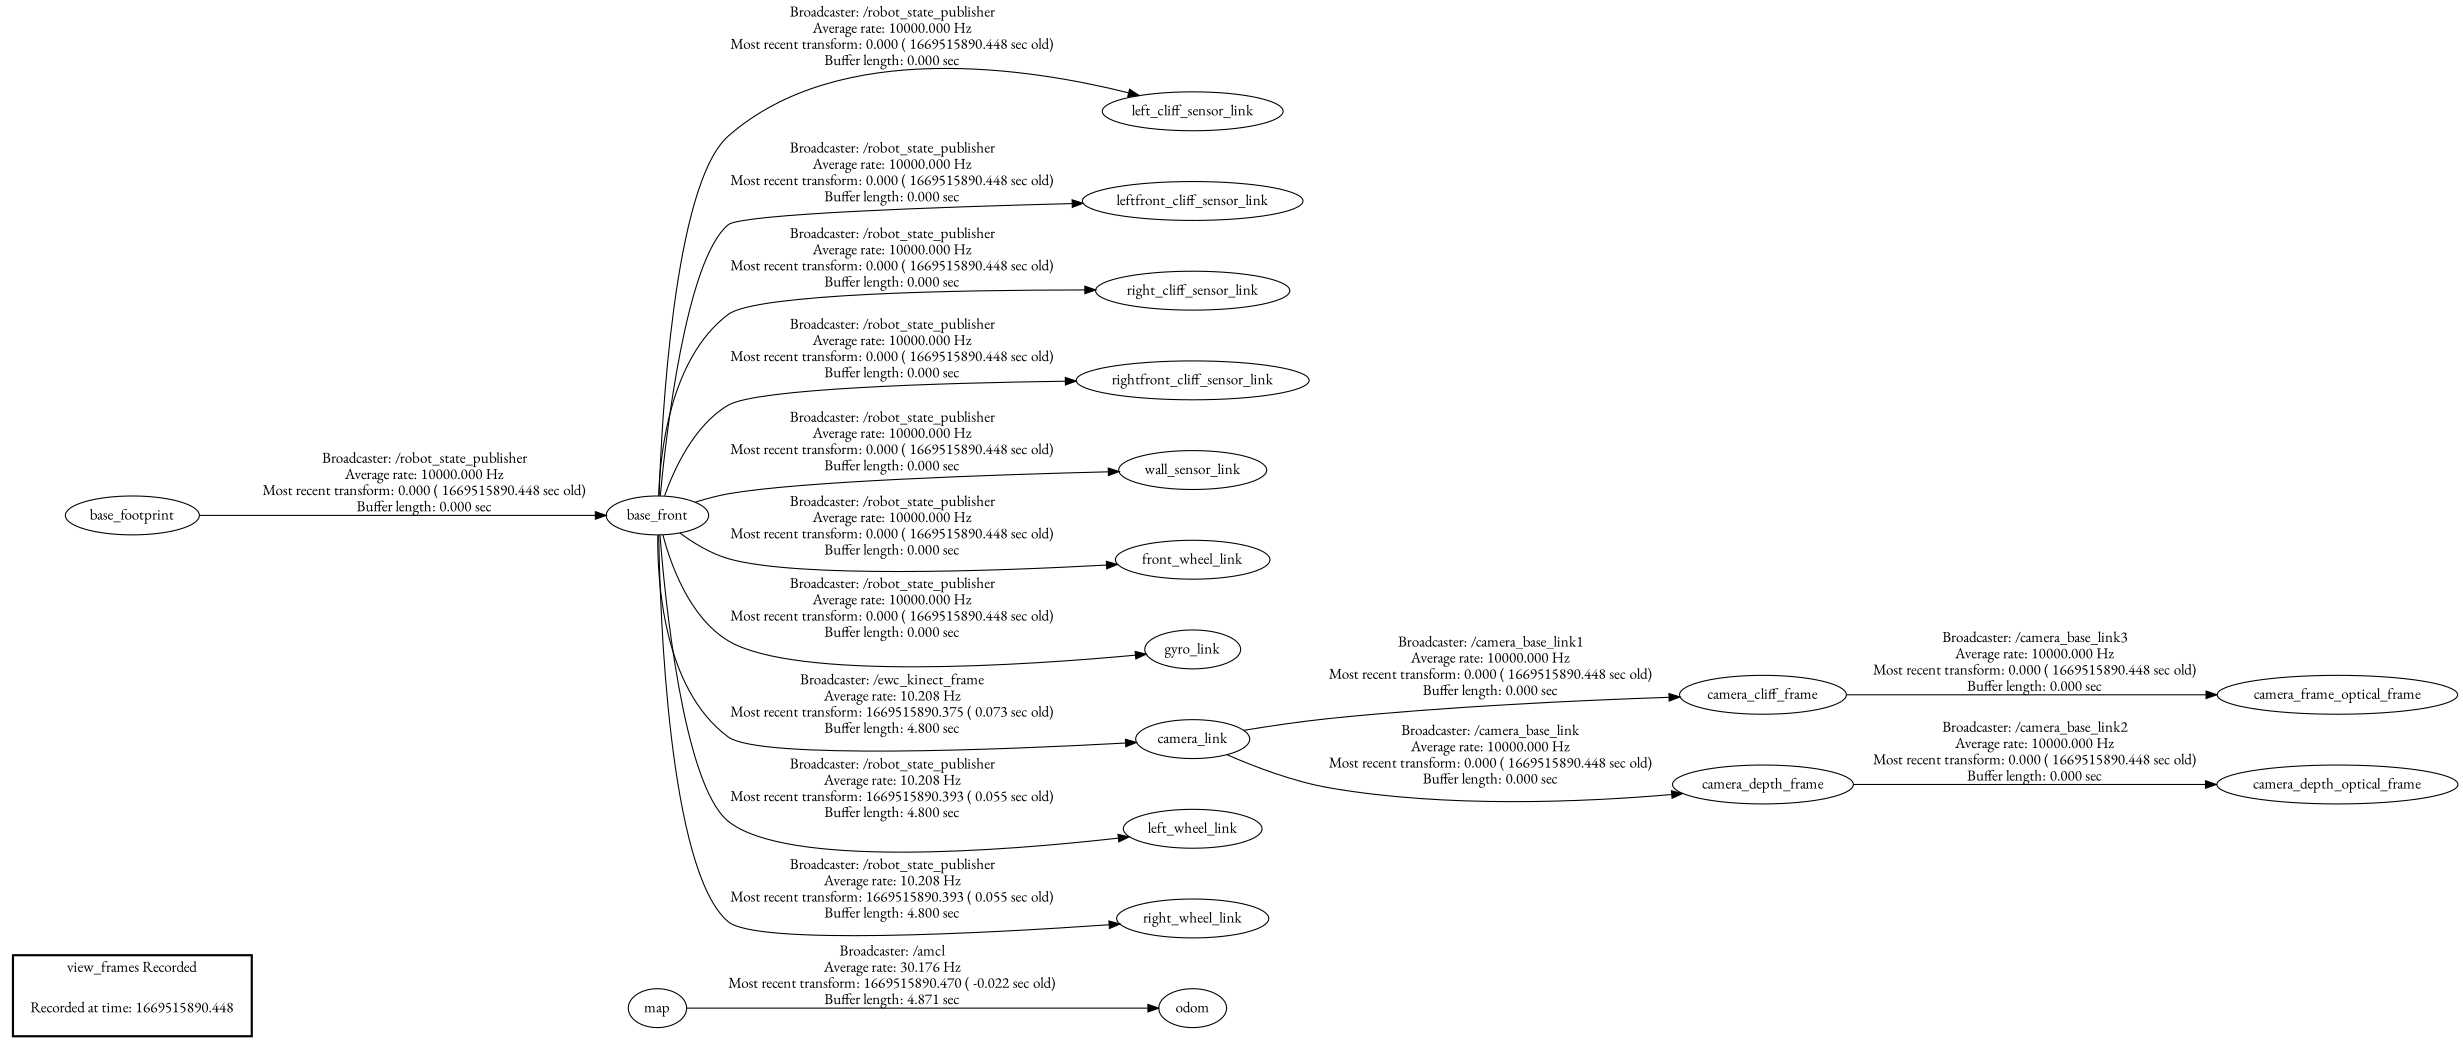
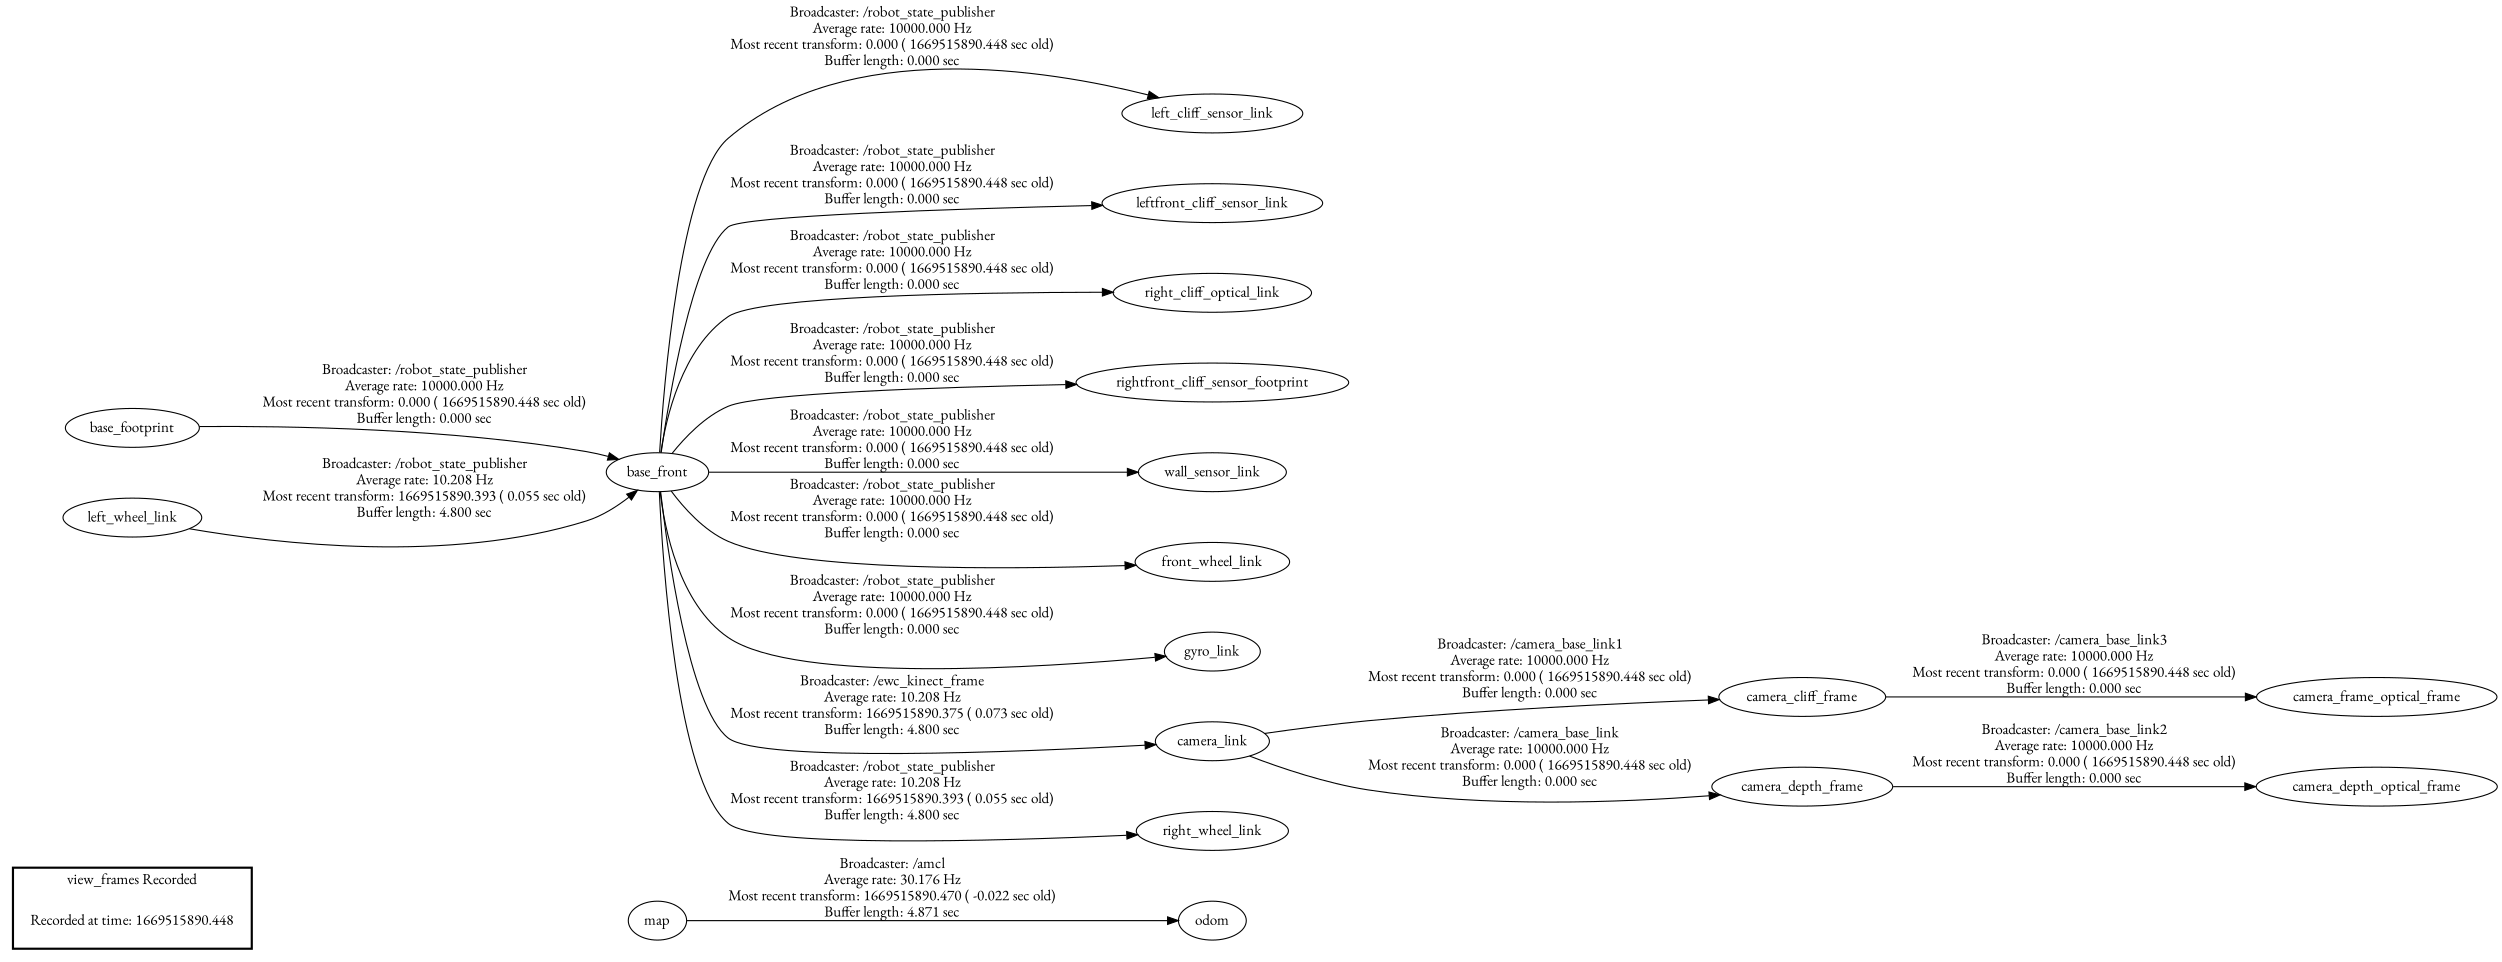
(1193, 291) -> (1212, 293)
(1193, 380) -> (1212, 383)
(773, 840) -> (413, 546)
